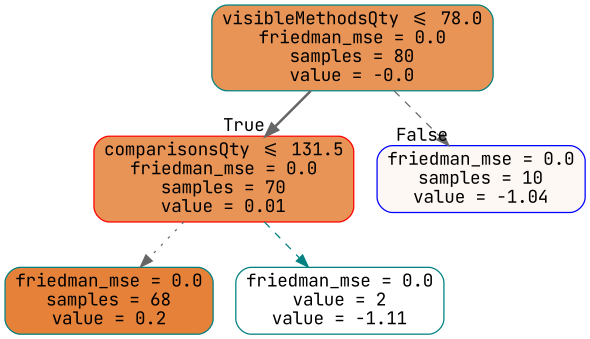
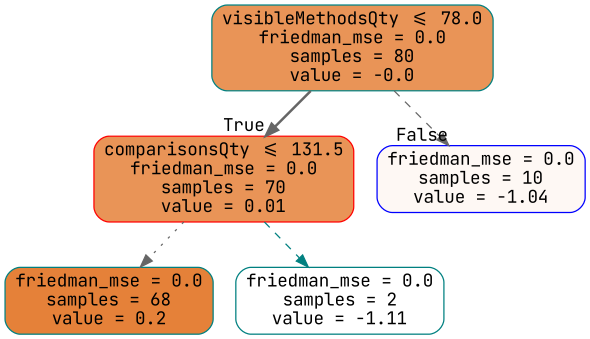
(340, 301) -> (340, 301)
